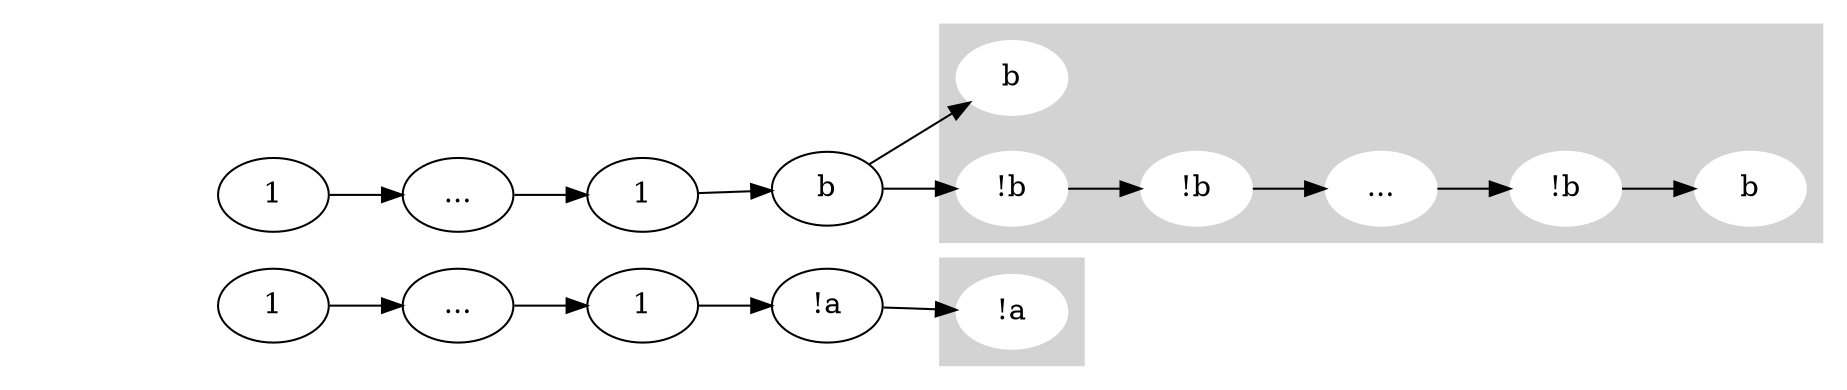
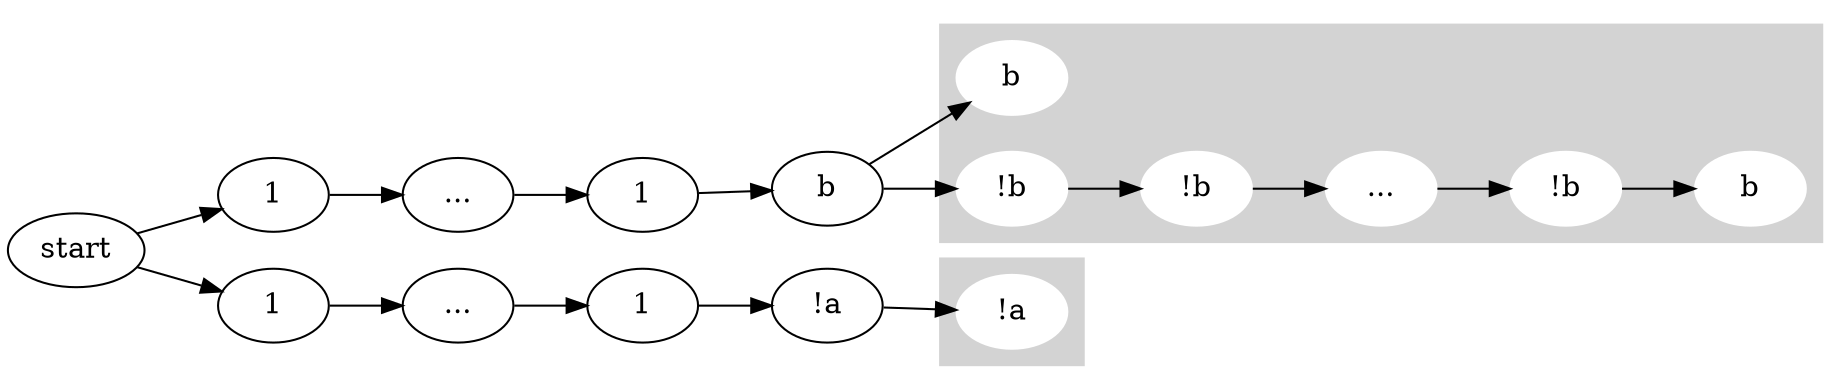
none -> (76, 250)
